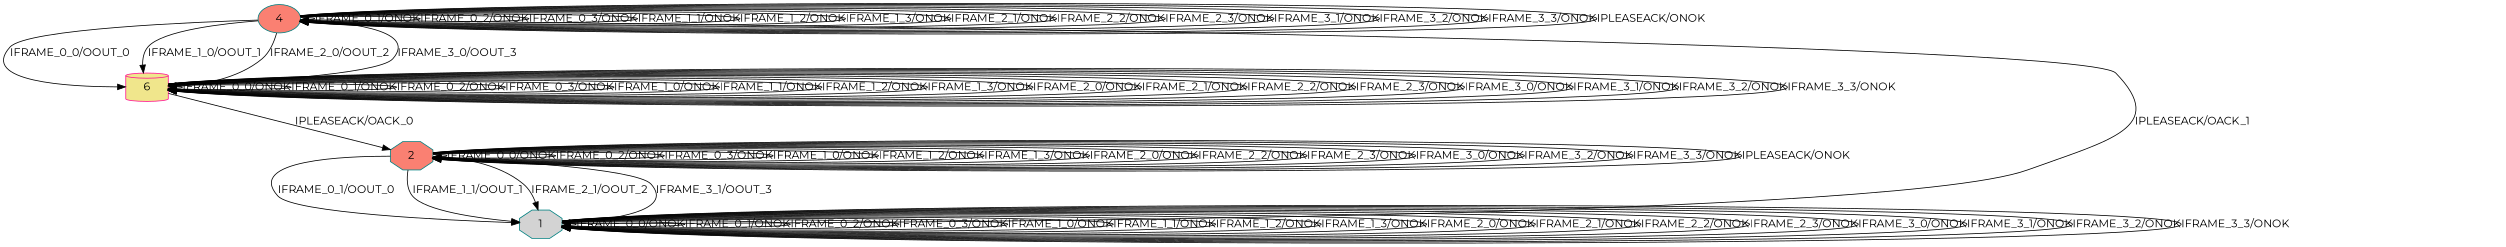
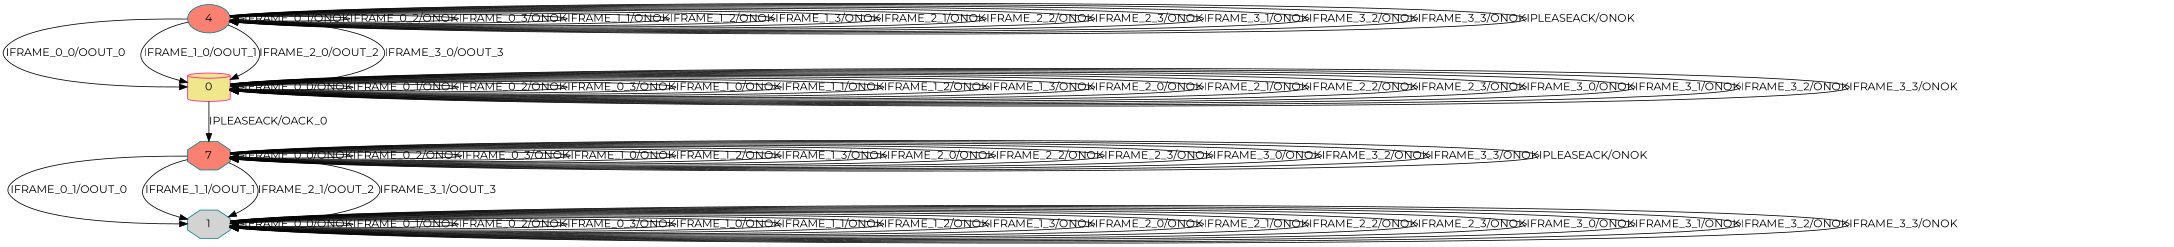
(2032, 61) -> none
(147, 87) -> (209, 87)
(412, 156) -> (209, 156)
